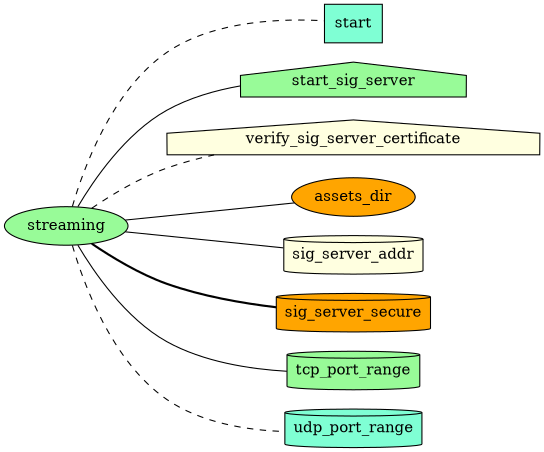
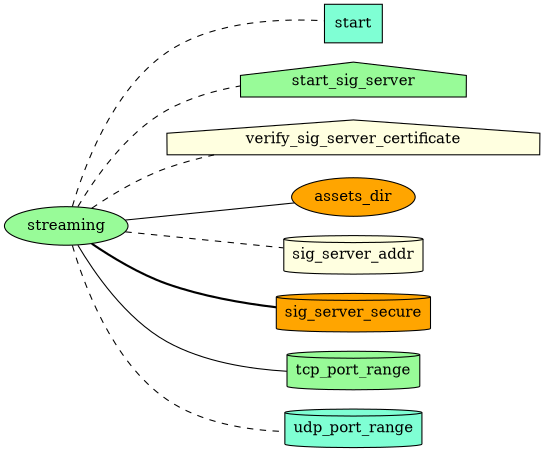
(144, 126) -> (144, 126)
(204, 240) -> (204, 240)
